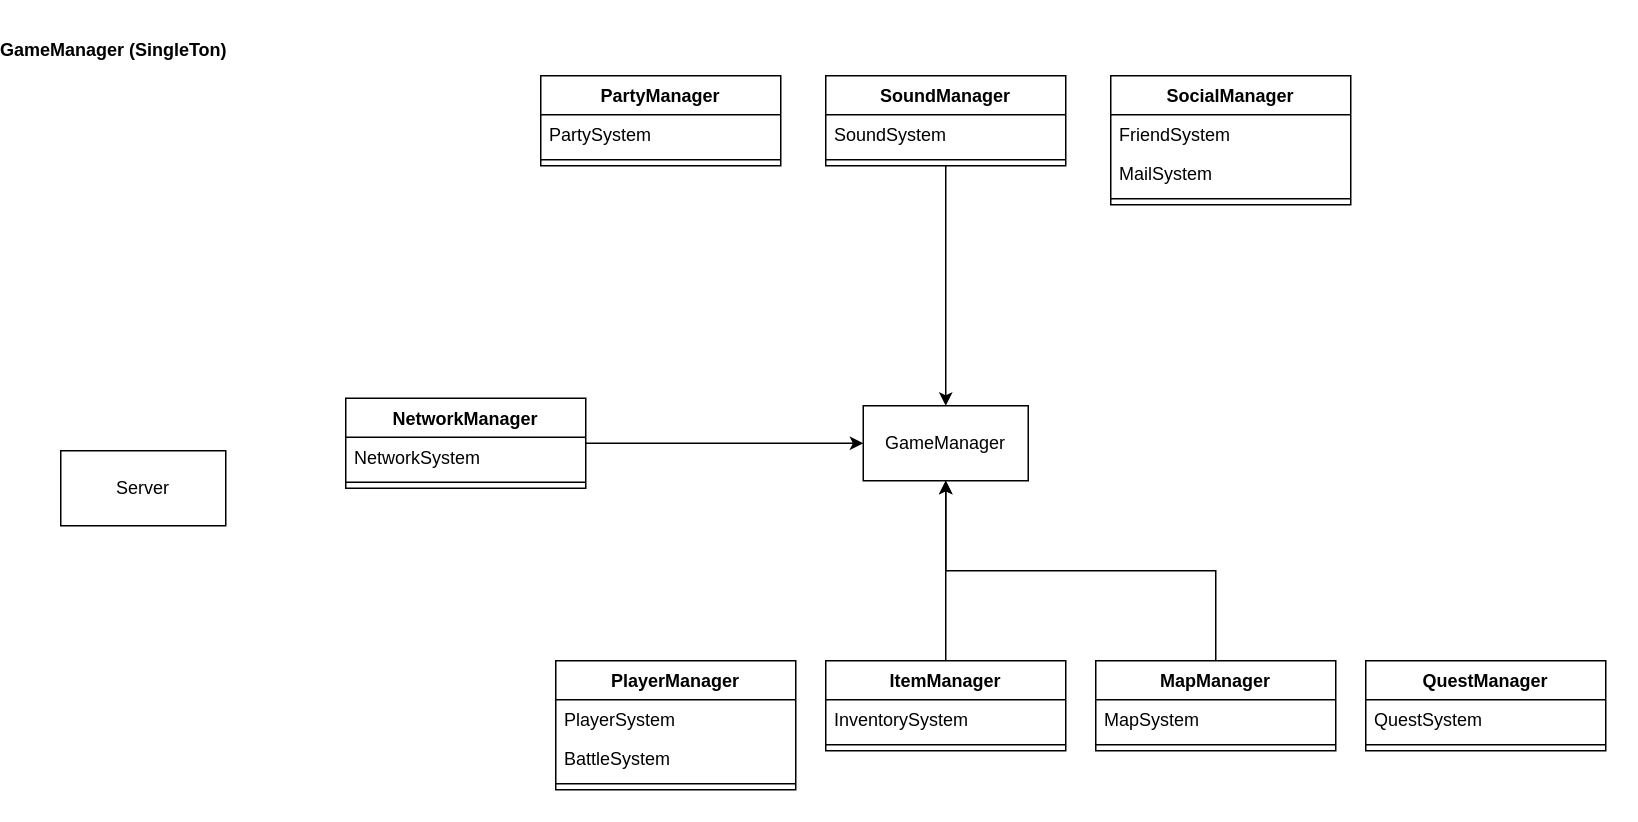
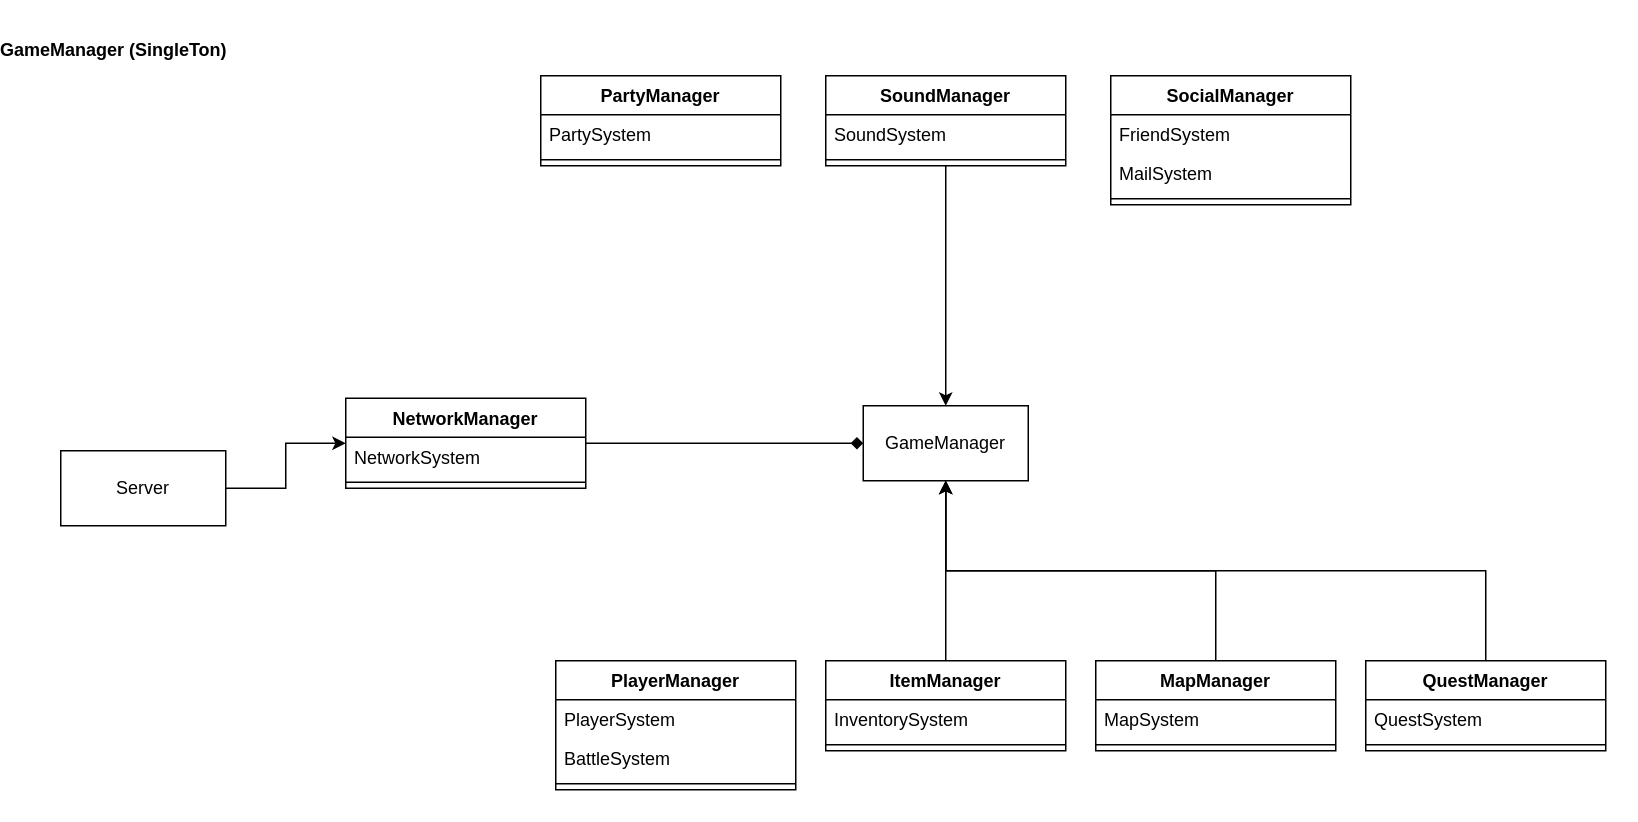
(852, 443) -> (851, 443)
none -> (286, 471)
none -> (1397, 571)
